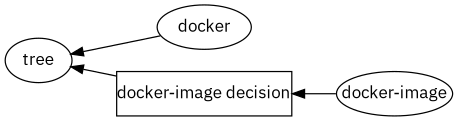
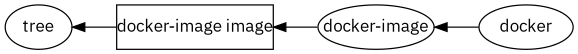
(122, 44) -> (463, 27)
(204, 94) -> (195, 27)
